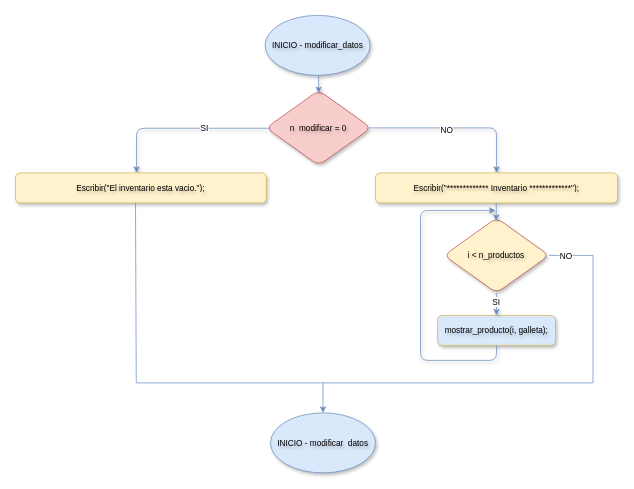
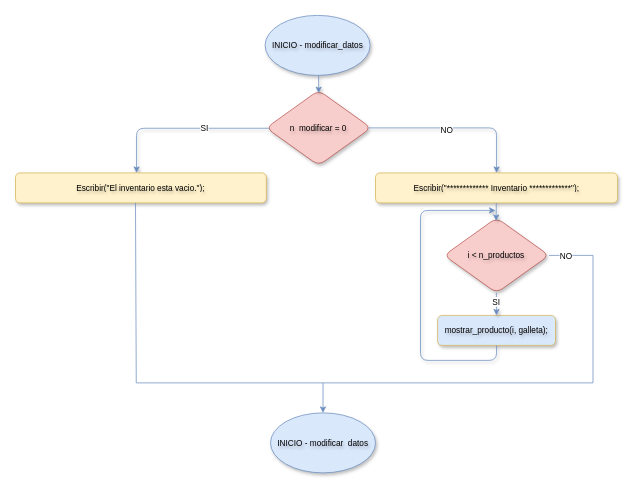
(496, 255) -> (496, 255)
